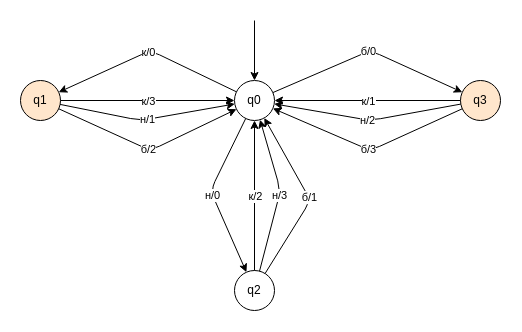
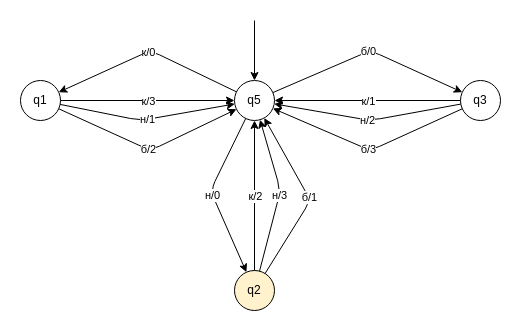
(41, 101) -> (41, 101)
(255, 101) -> (255, 101)
(481, 101) -> (481, 101)
(255, 291) -> (255, 291)
